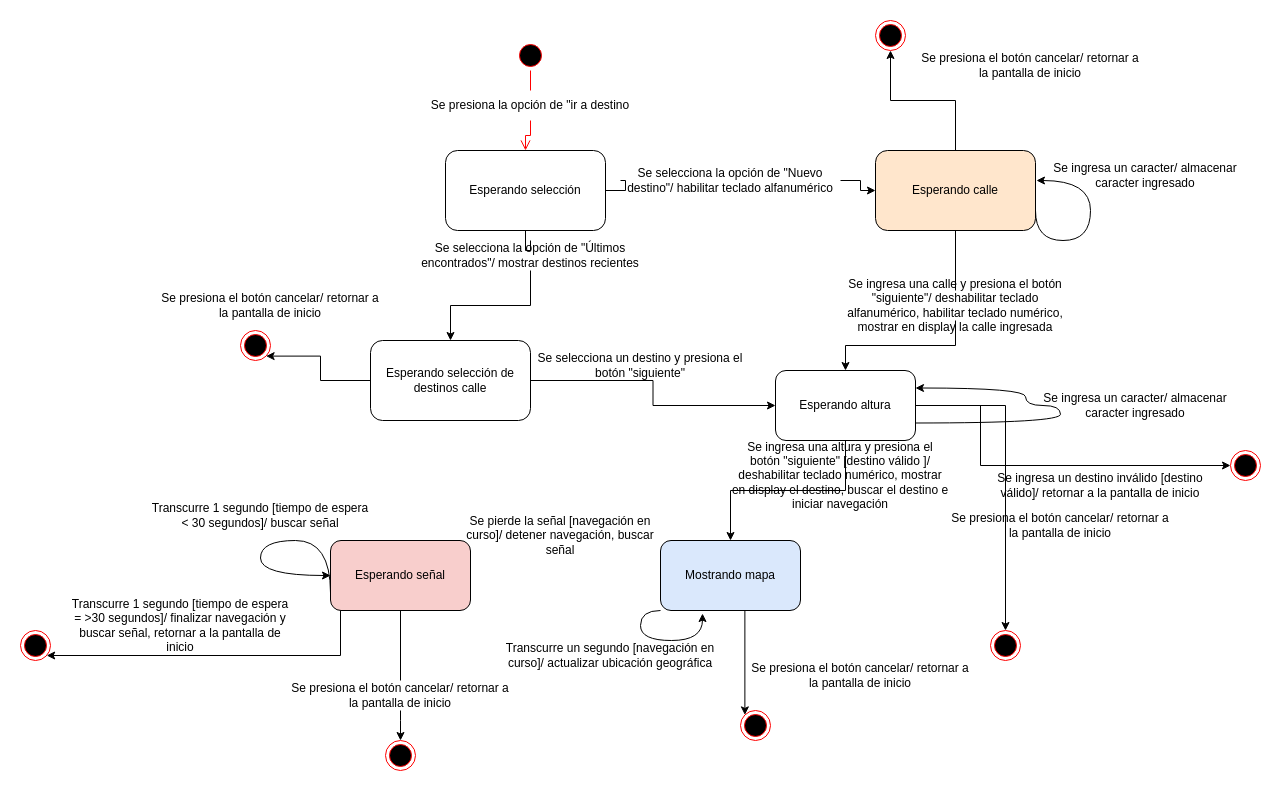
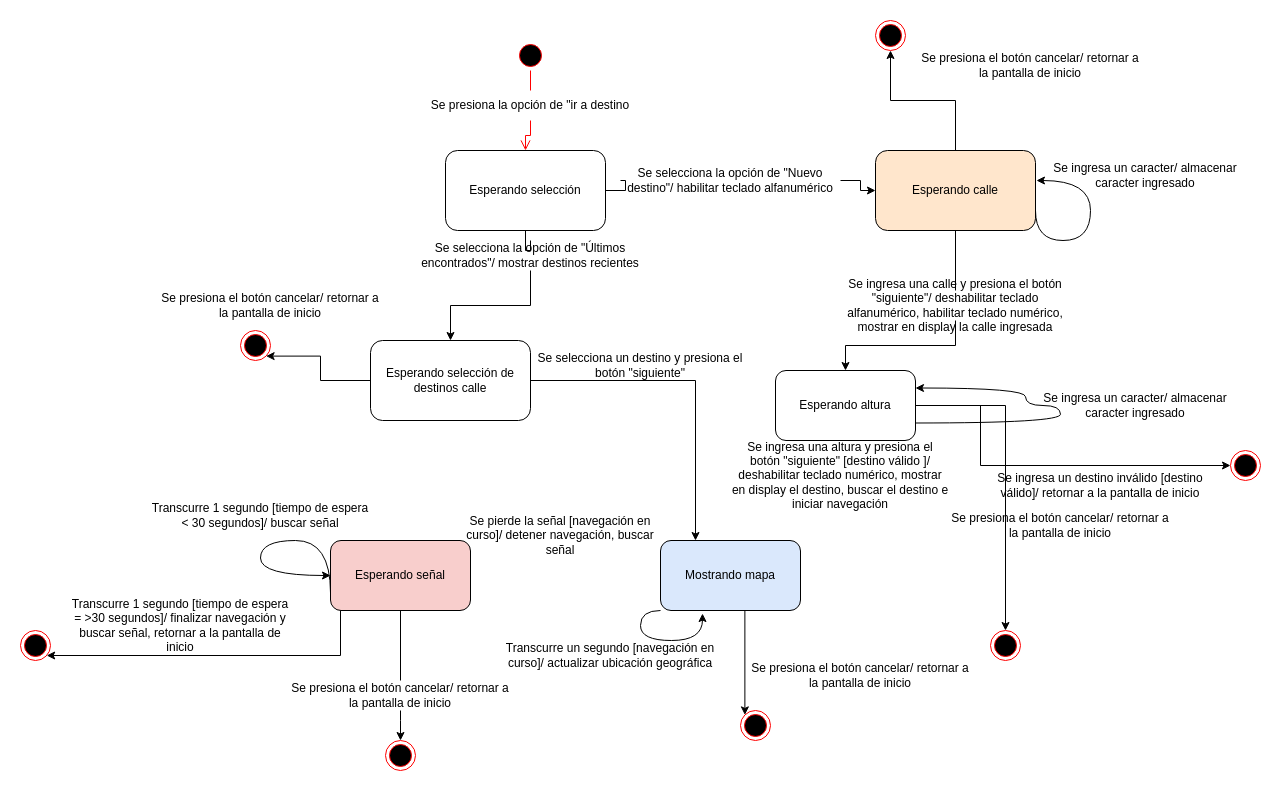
(697, 406) -> (696, 435)
(791, 491) -> none
